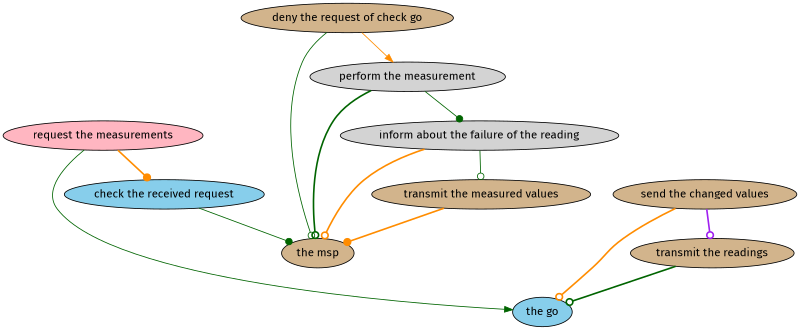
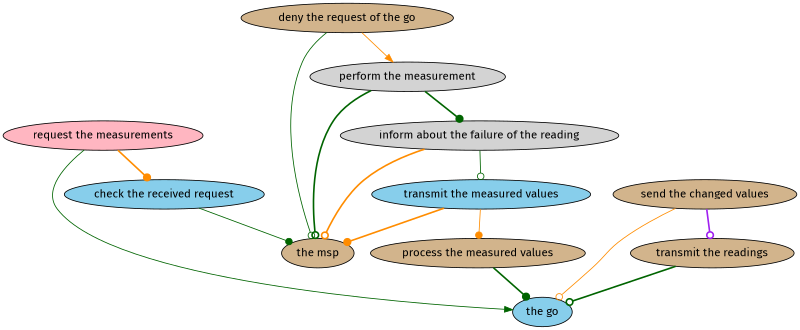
(347, 18) -> (347, 18)
(441, 104) -> (441, 104)
(481, 194) -> (481, 194)
(614, 246) -> (614, 246)
none -> (478, 253)
